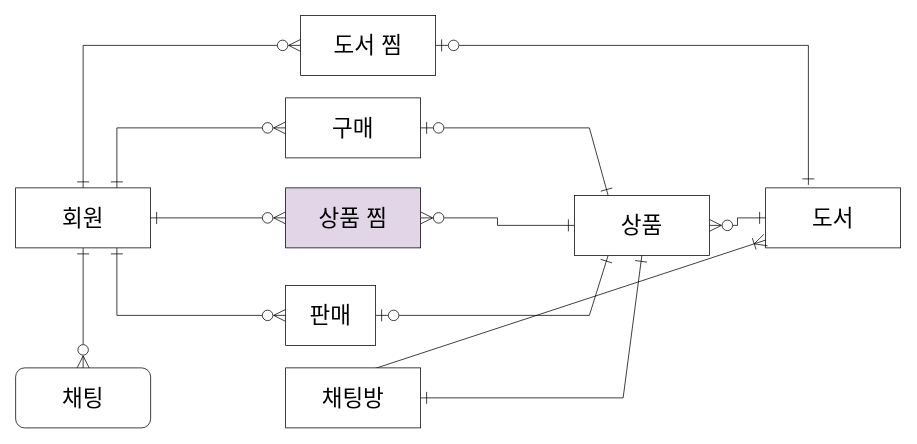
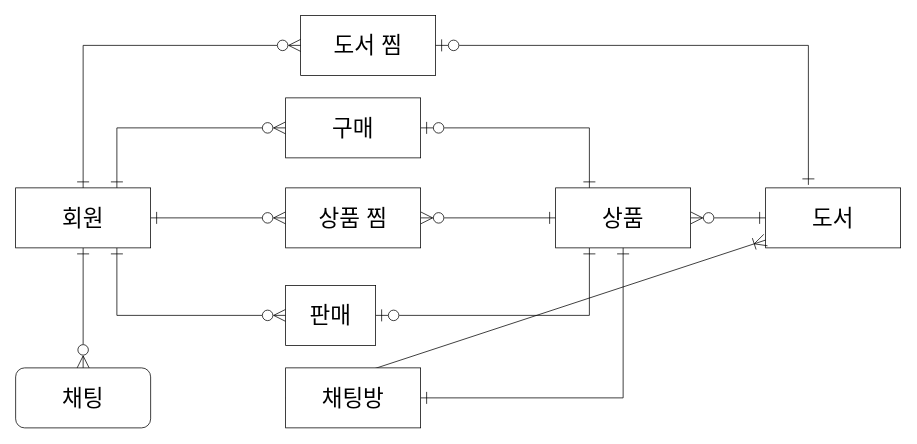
(353, 218) -> (353, 218)
(642, 225) -> (623, 218)
